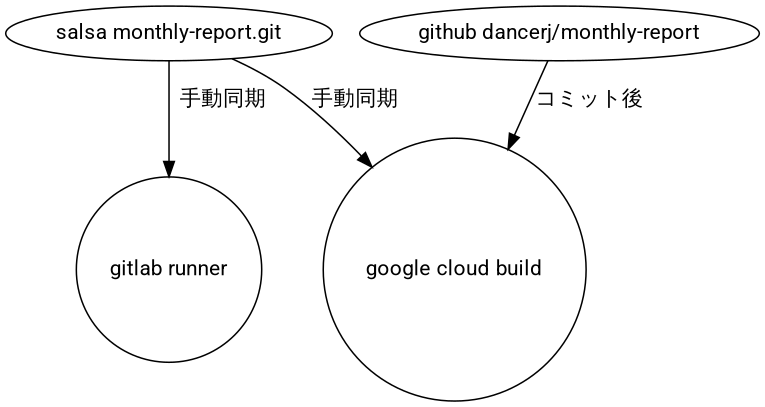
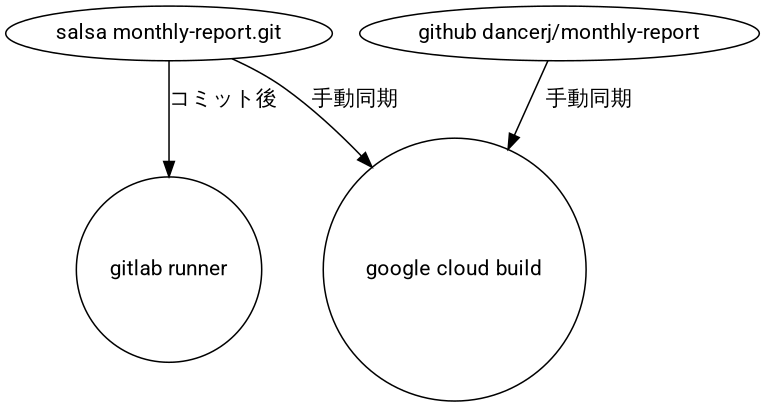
(224, 100) -> (224, 100)
(590, 100) -> (590, 100)
